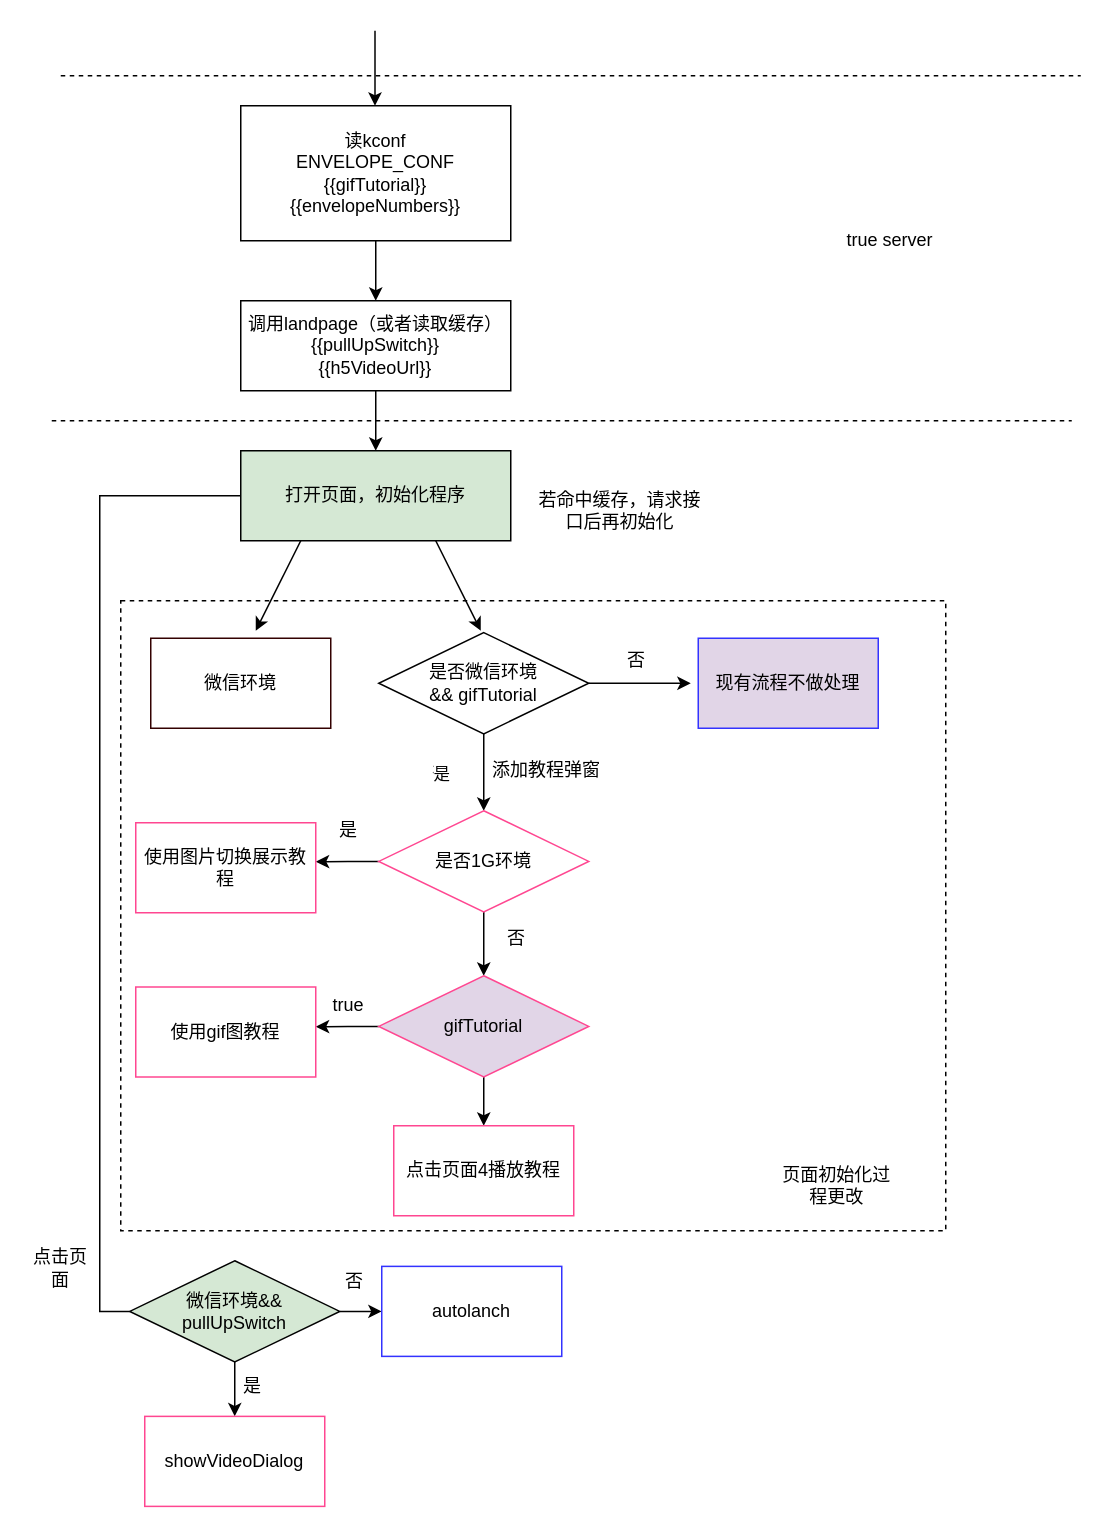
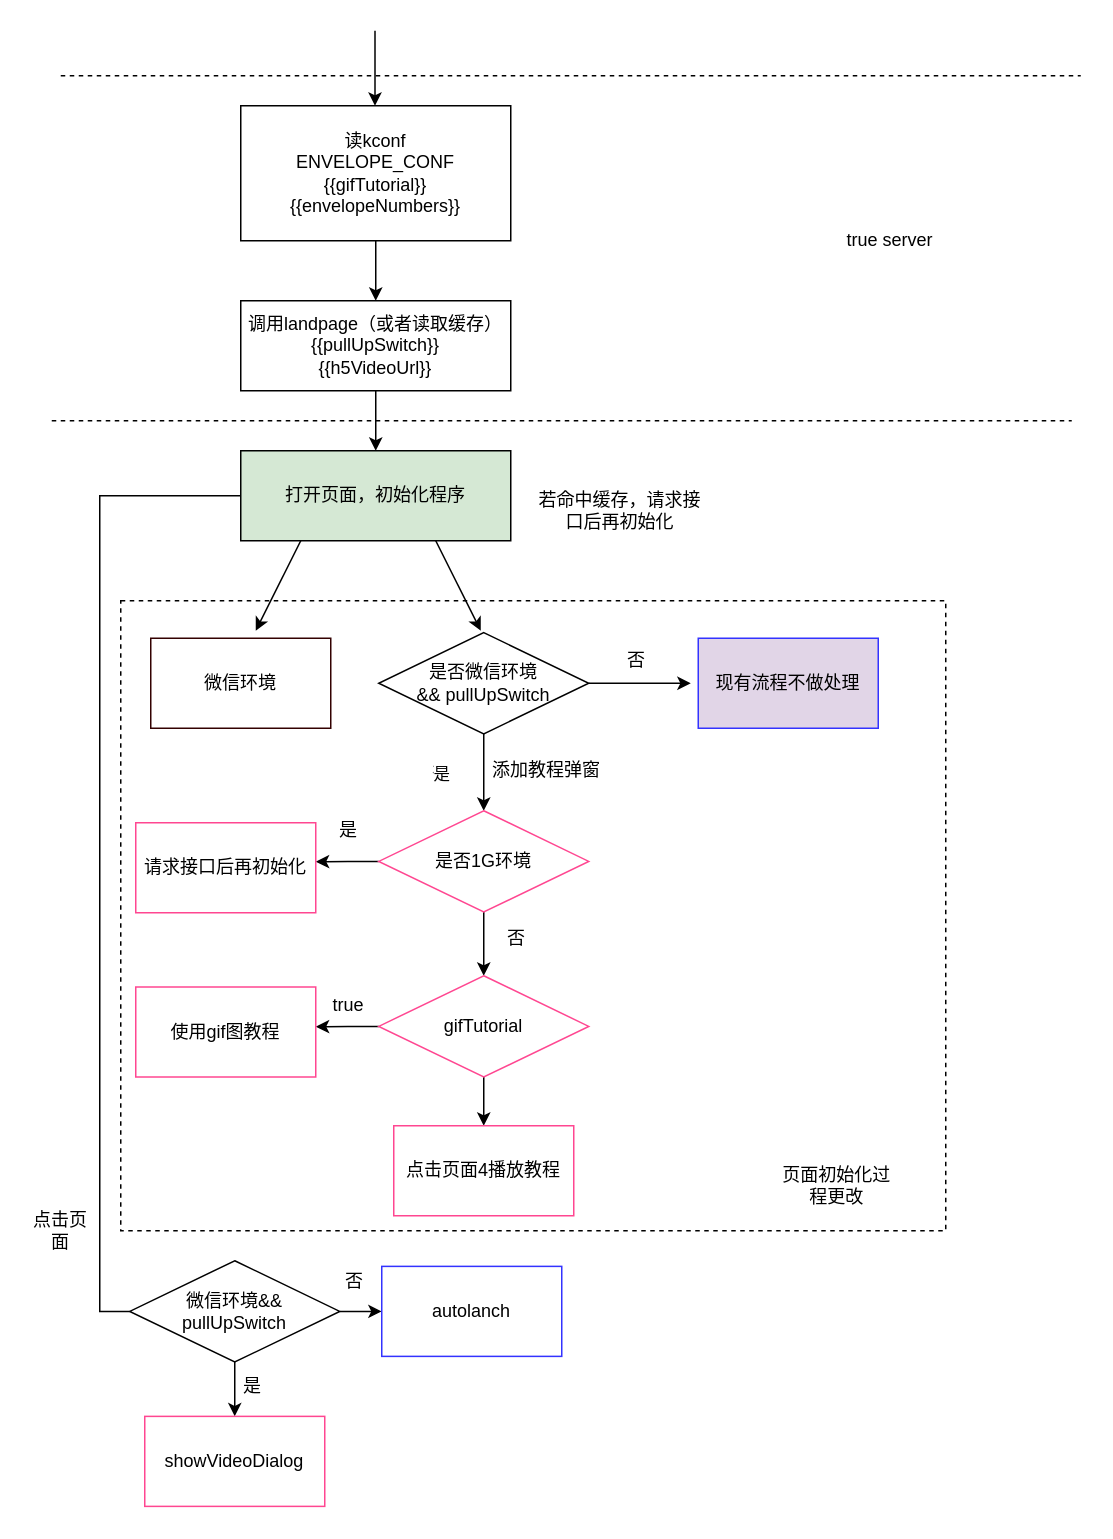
(484, 683) -> (484, 683)
(226, 868) -> (226, 868)
(484, 1026) -> (484, 1026)
(61, 1268) -> (61, 1231)
(235, 1311) -> (235, 1311)
